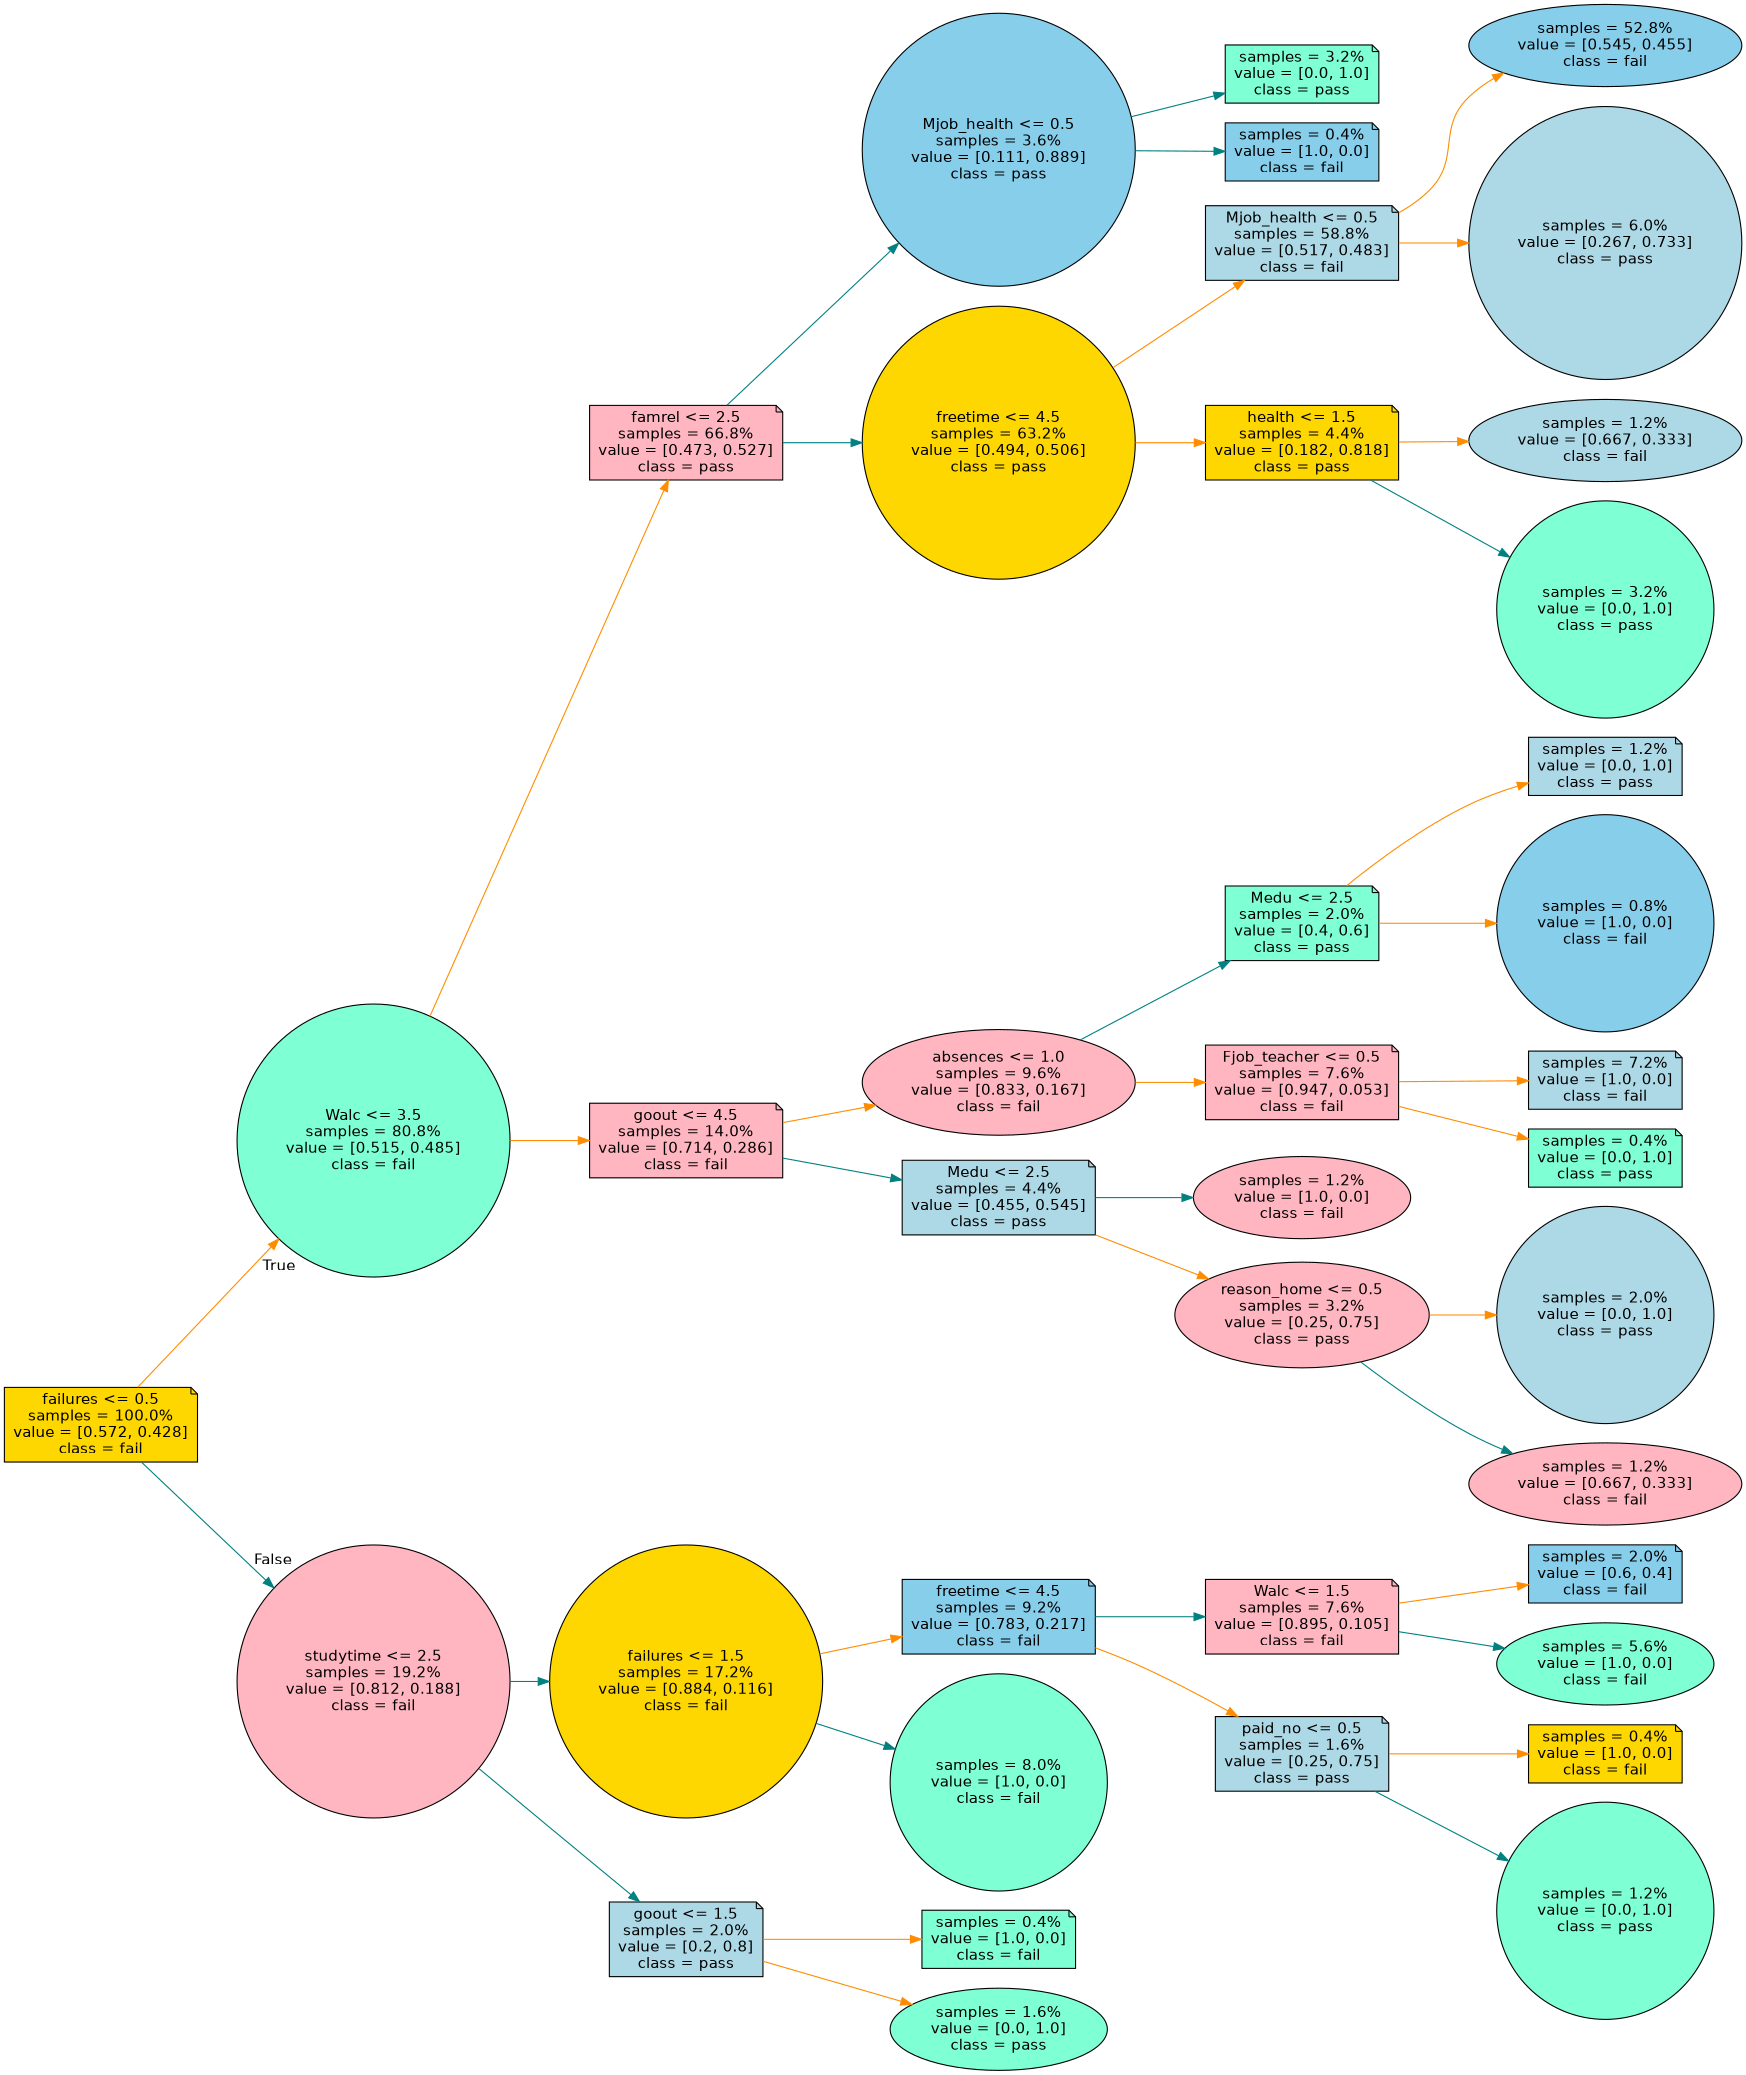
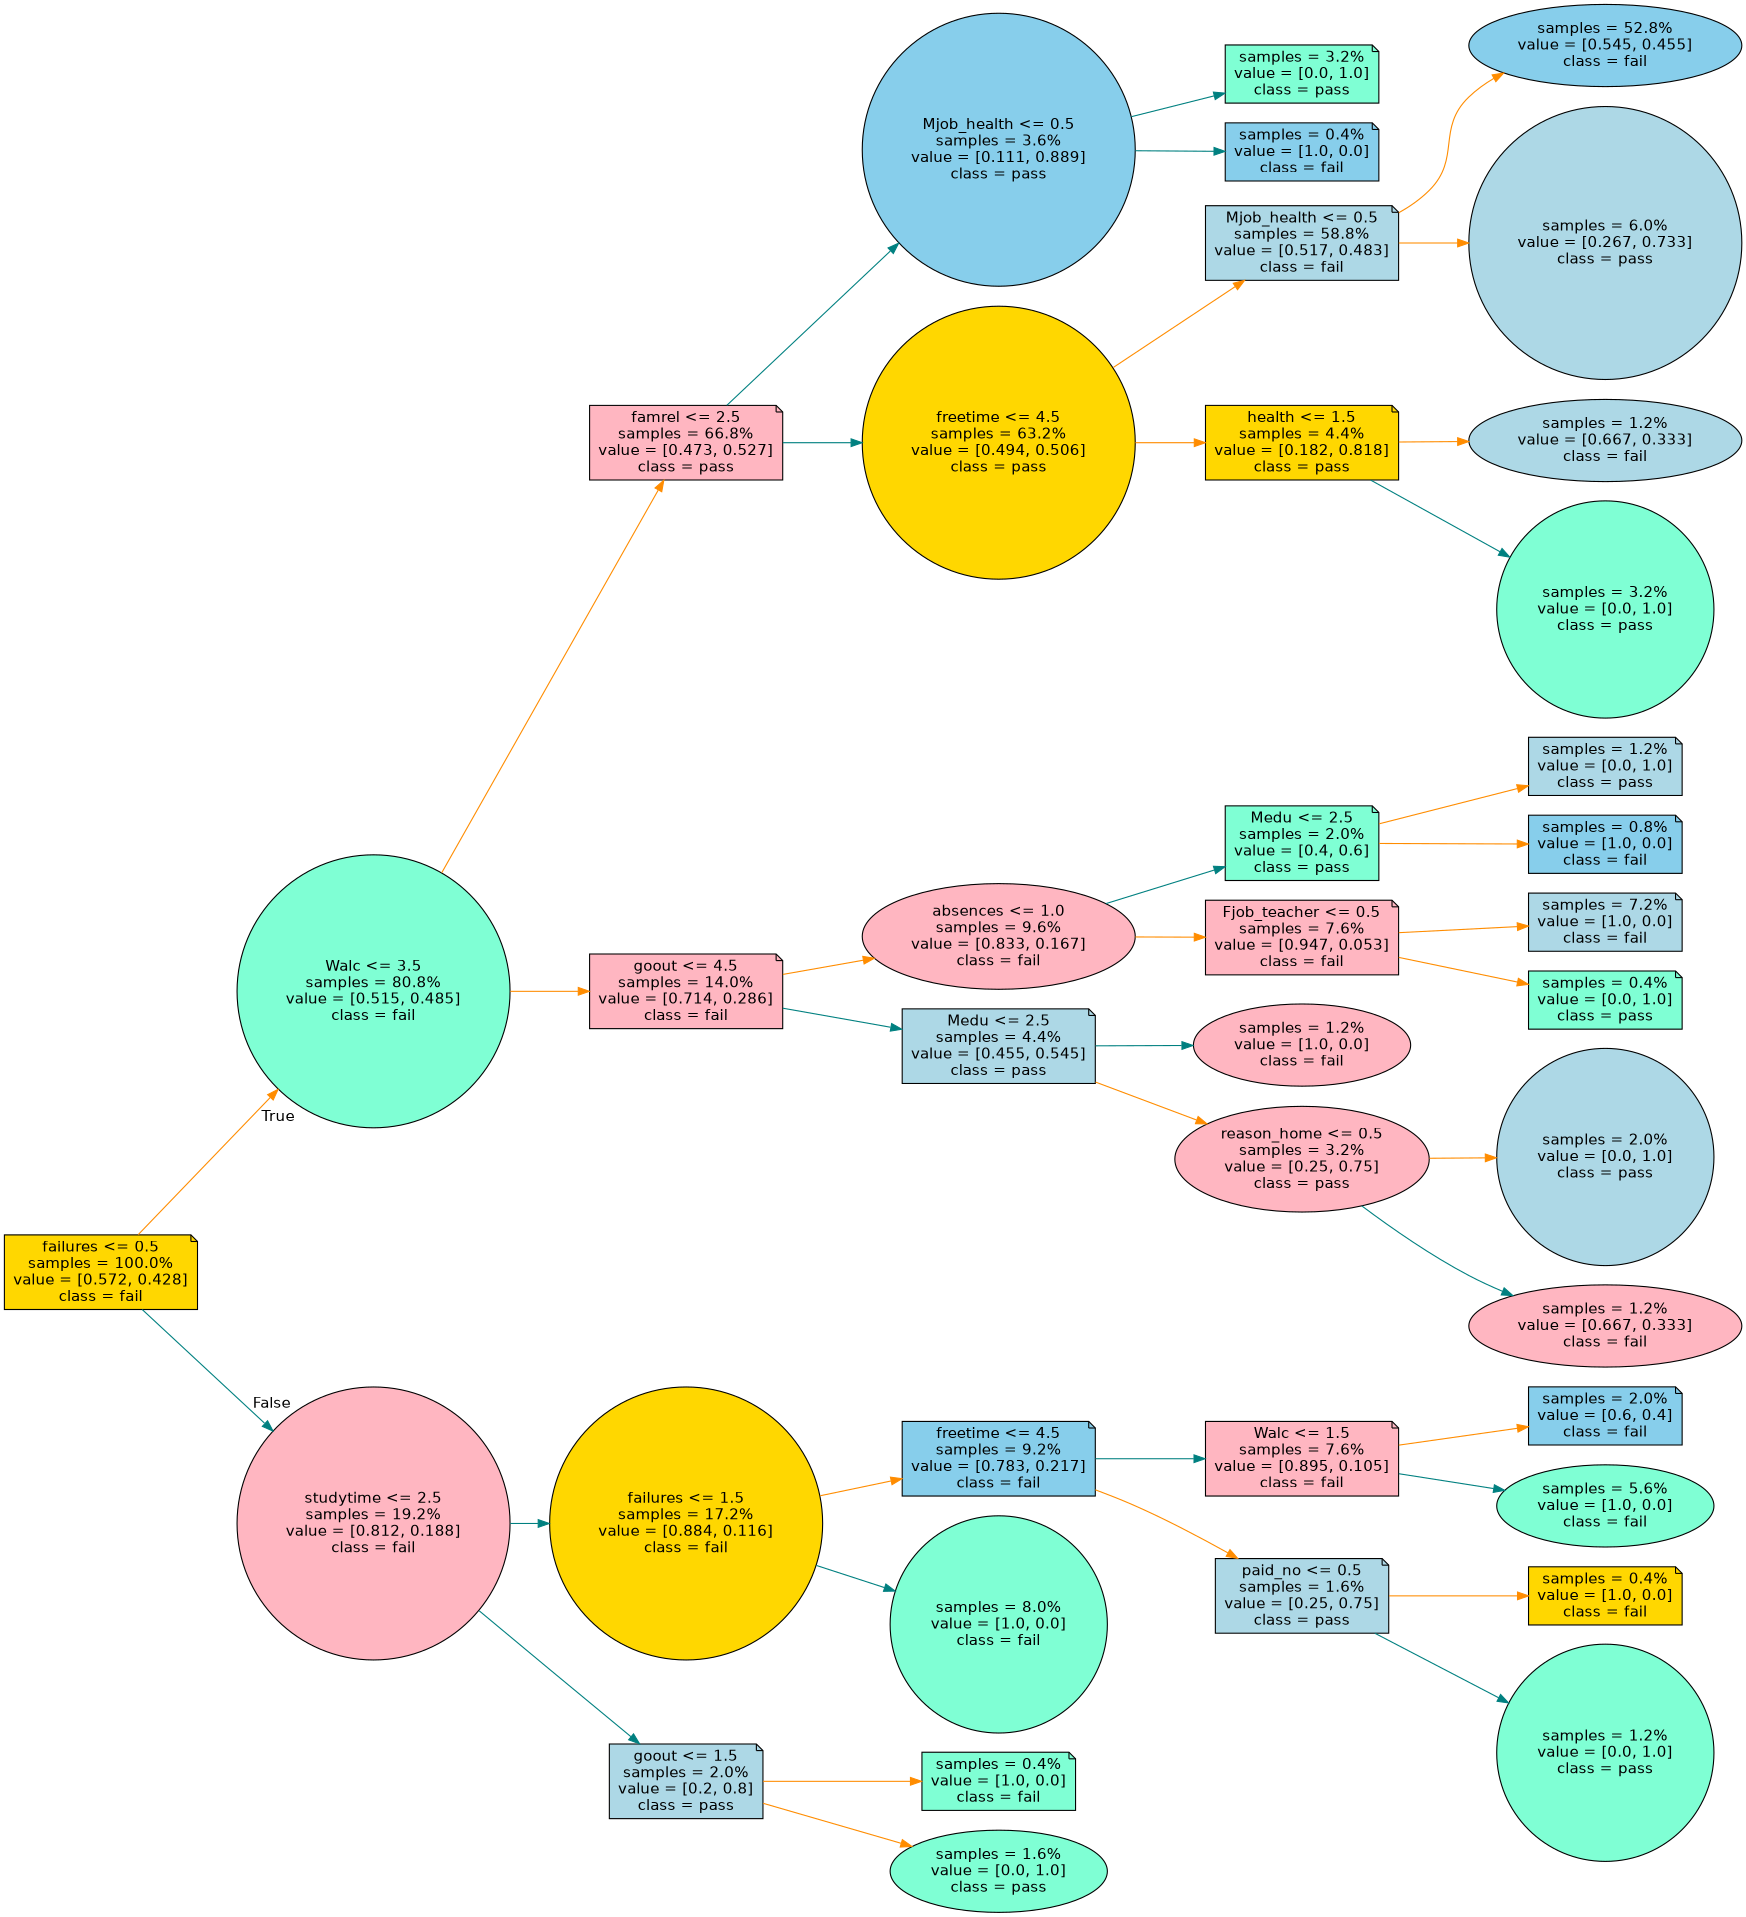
(1605, 923) -> (1605, 844)
